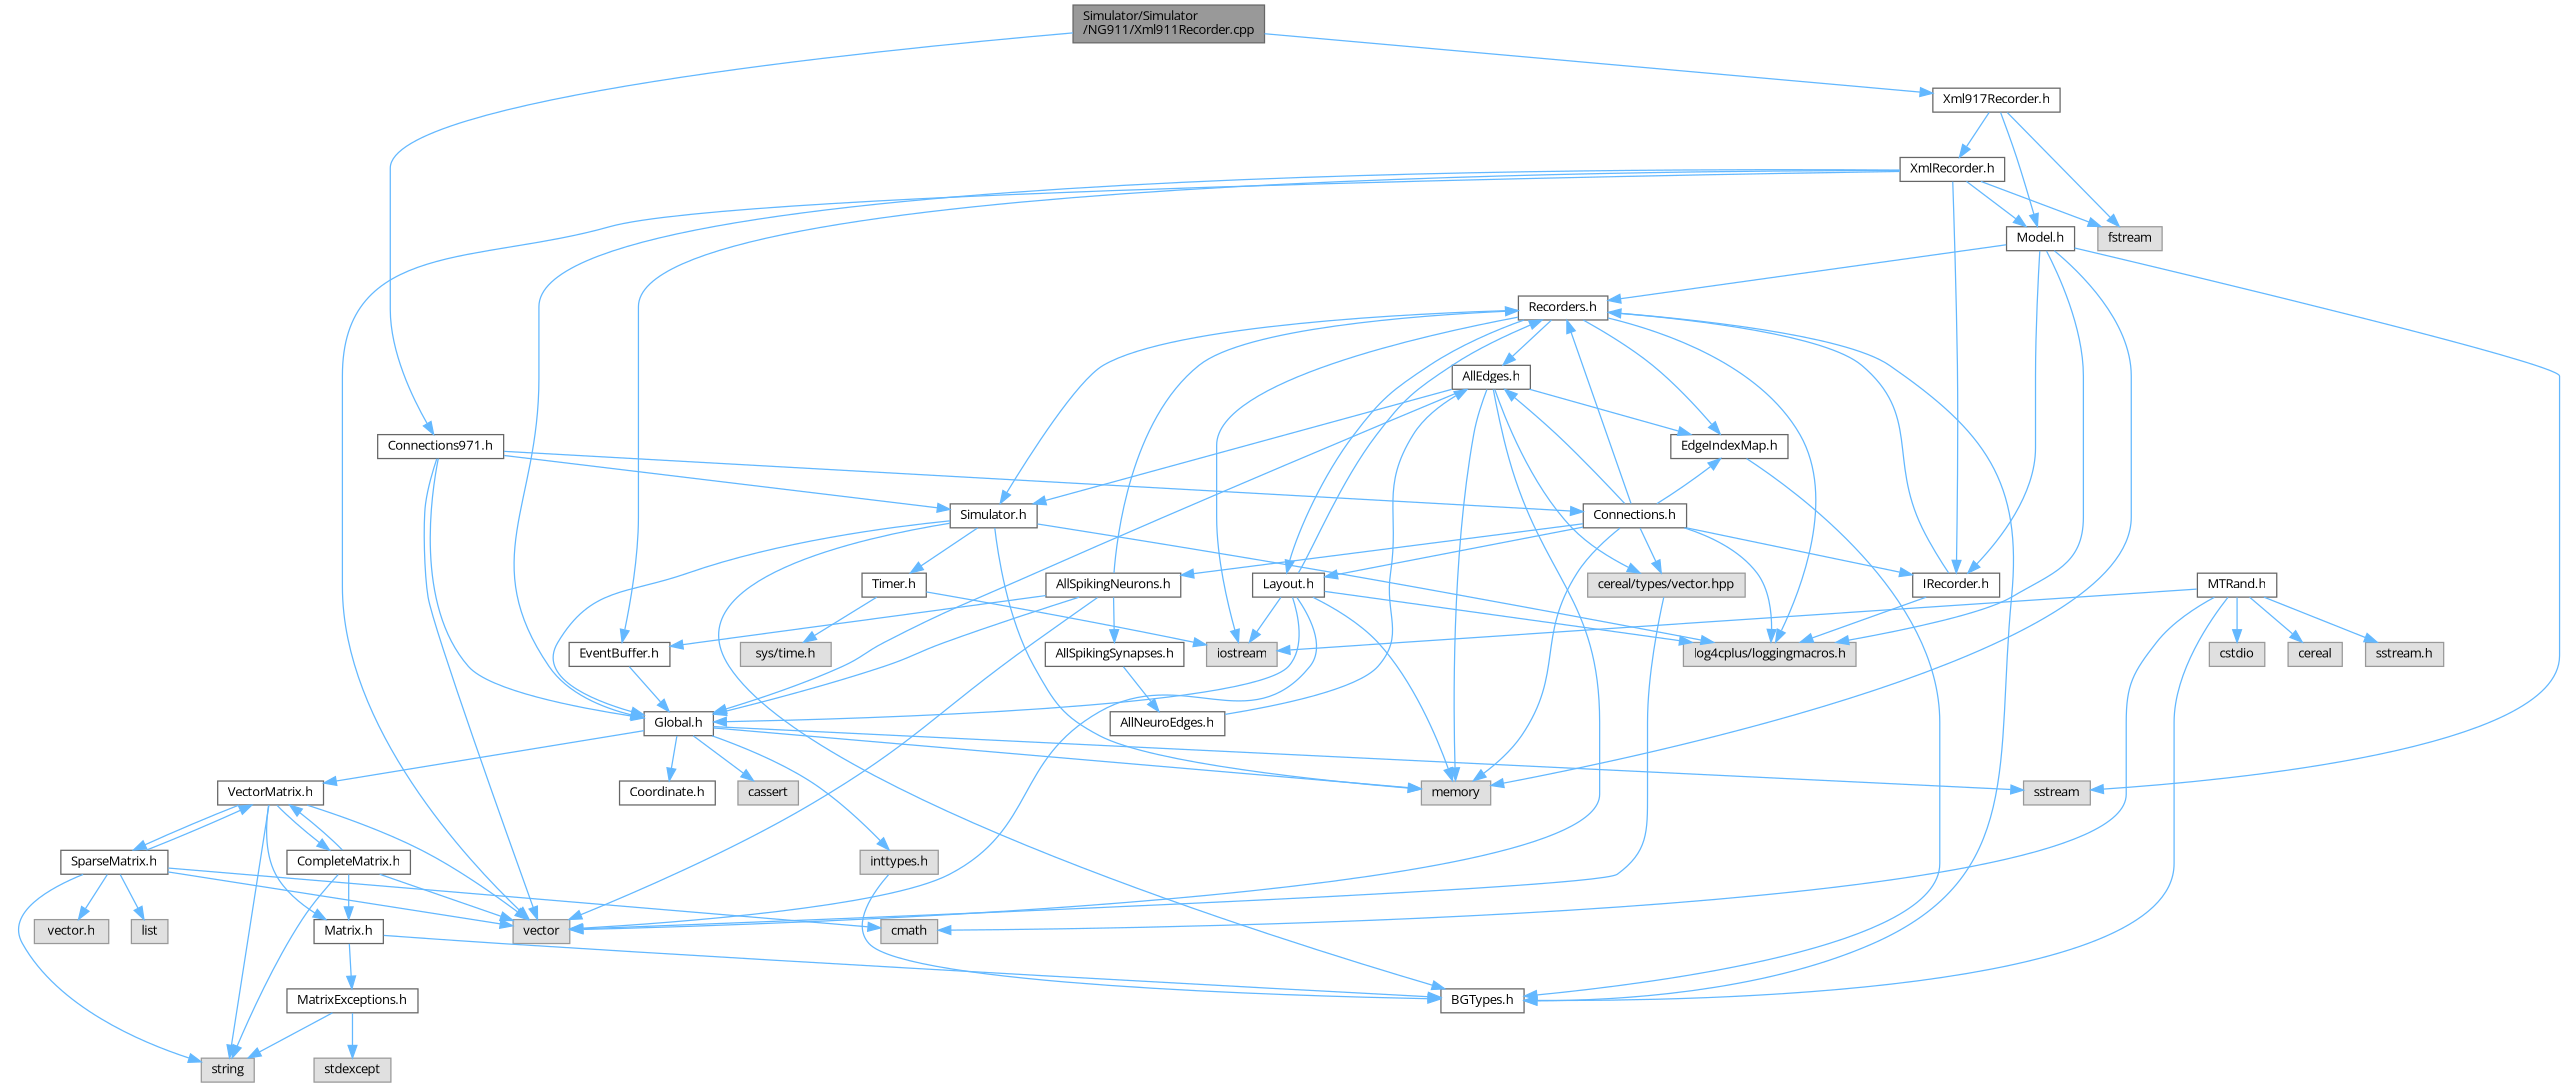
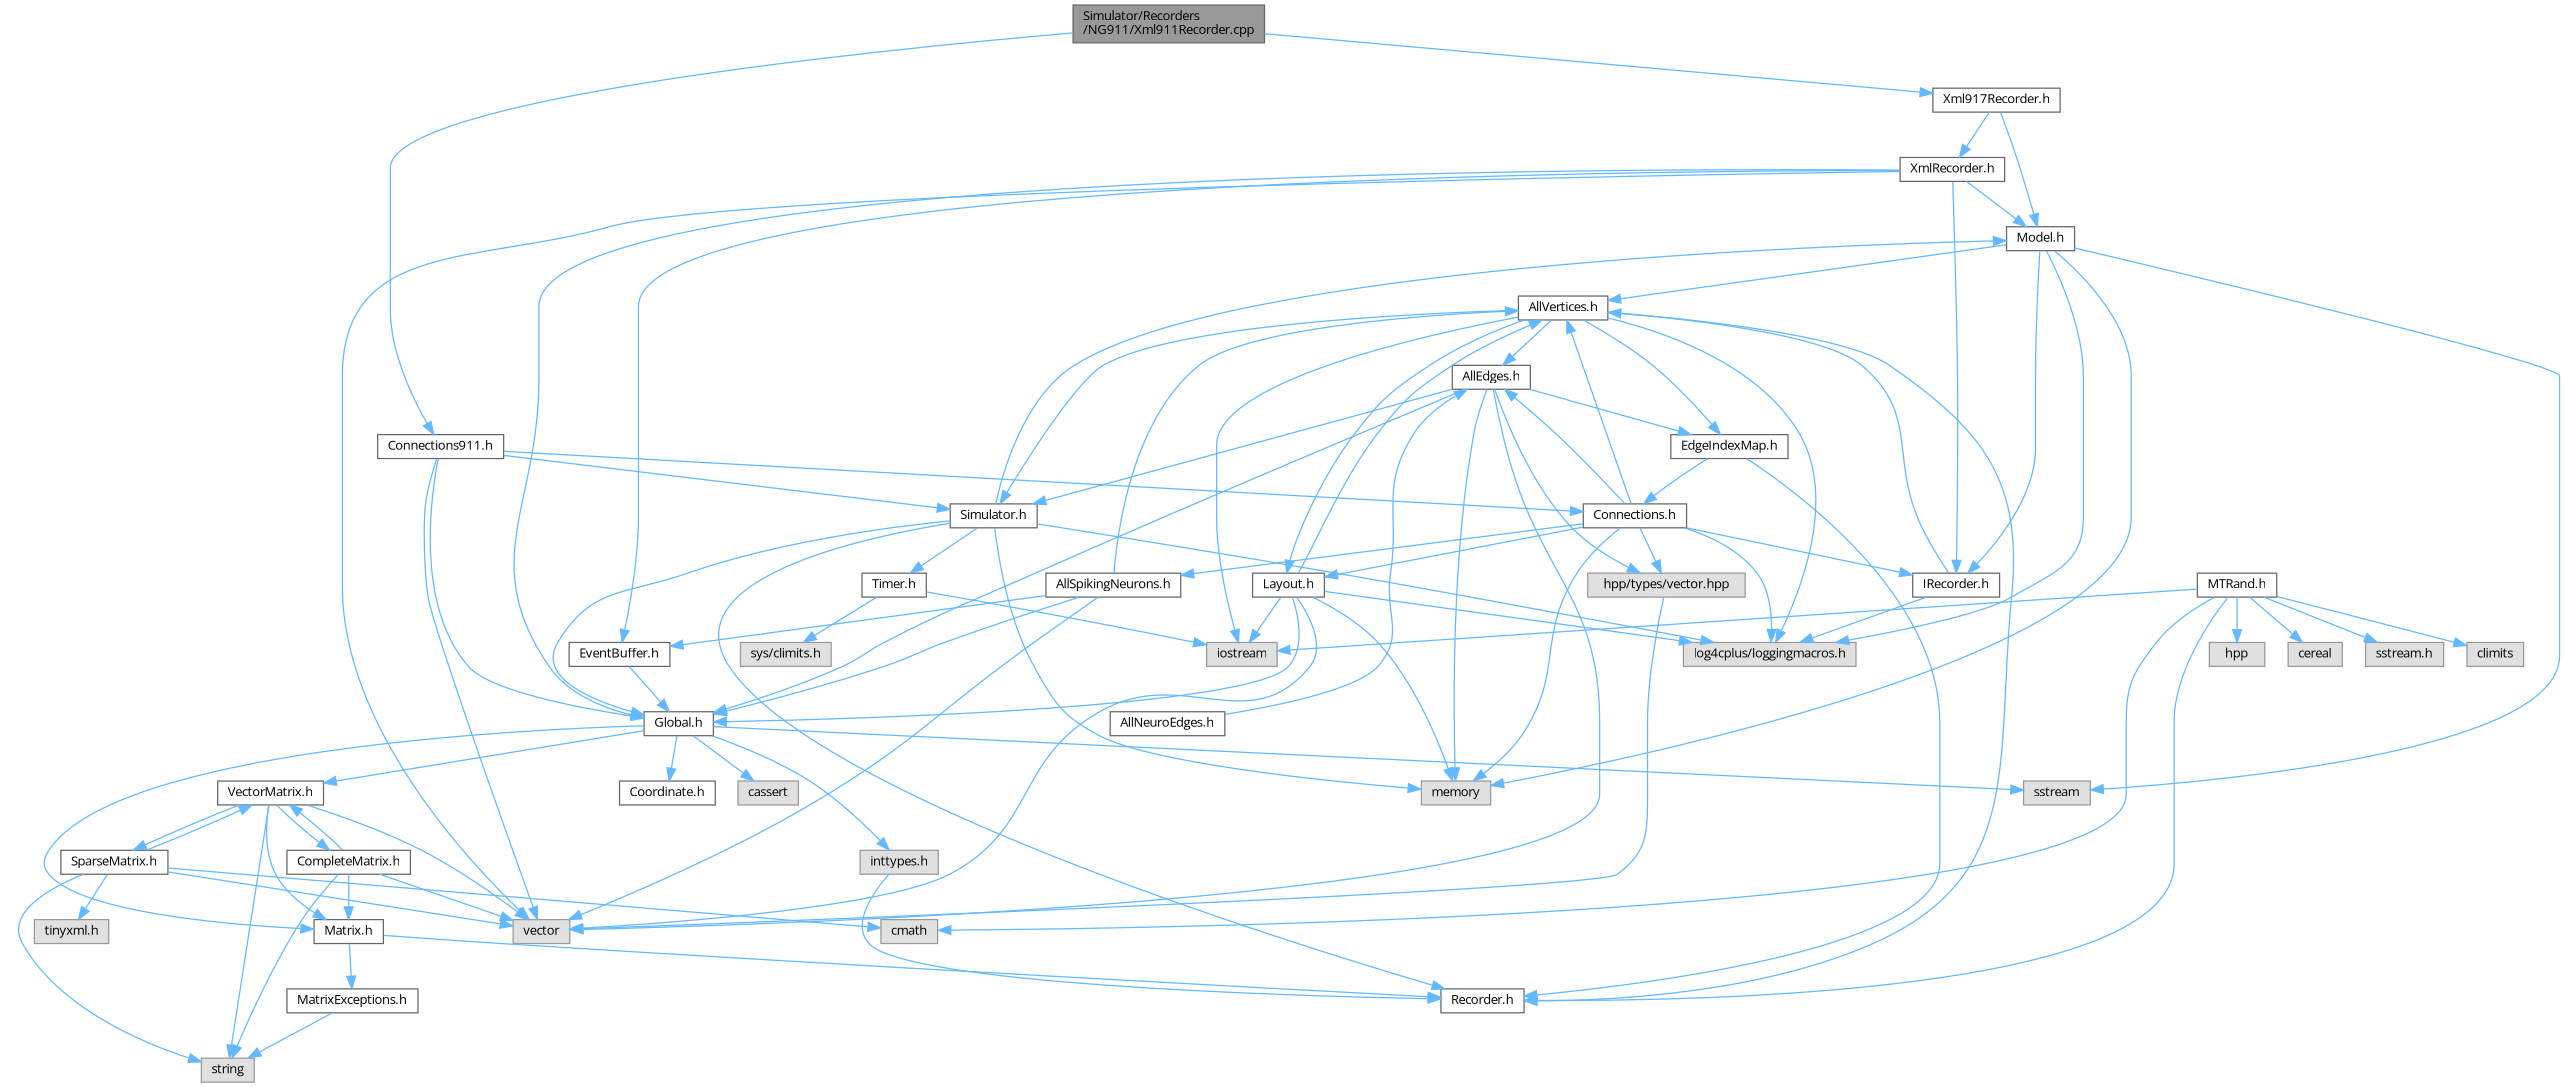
(1169, 24) -> (1169, 24)
(2130, 239) -> none
none -> (1447, 277)
(1563, 308) -> (1563, 308)
(441, 447) -> (441, 447)
(1684, 486) -> (1680, 476)
(1666, 585) -> (1666, 585)
(786, 654) -> (786, 654)
(1115, 654) -> none
(2237, 654) -> (2237, 654)
none -> (2495, 654)
(1061, 758) -> (195, 778)
(72, 932) -> (72, 932)
(150, 932) -> none
(1482, 1001) -> (1482, 1001)
(352, 1070) -> none
